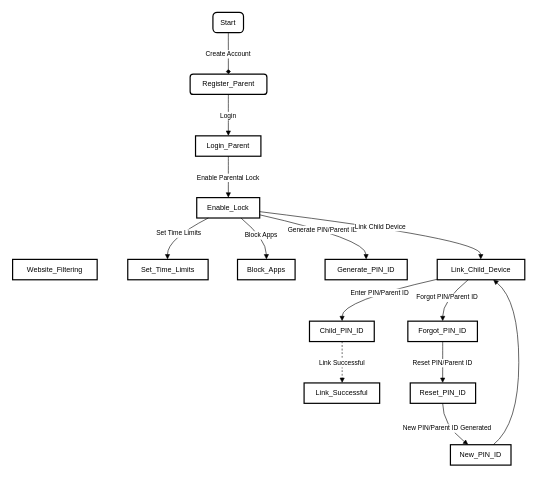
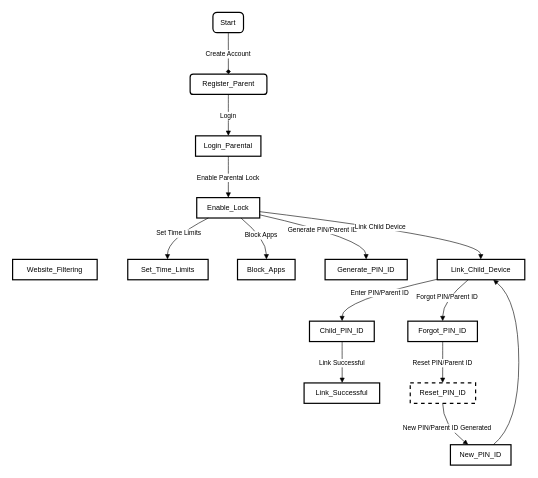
(228, 146) -> (228, 146)
(342, 360) -> (342, 360)
(443, 393) -> (443, 393)
